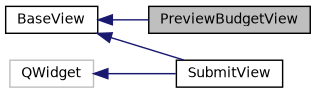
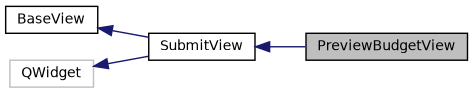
(130, 20) -> (288, 47)
